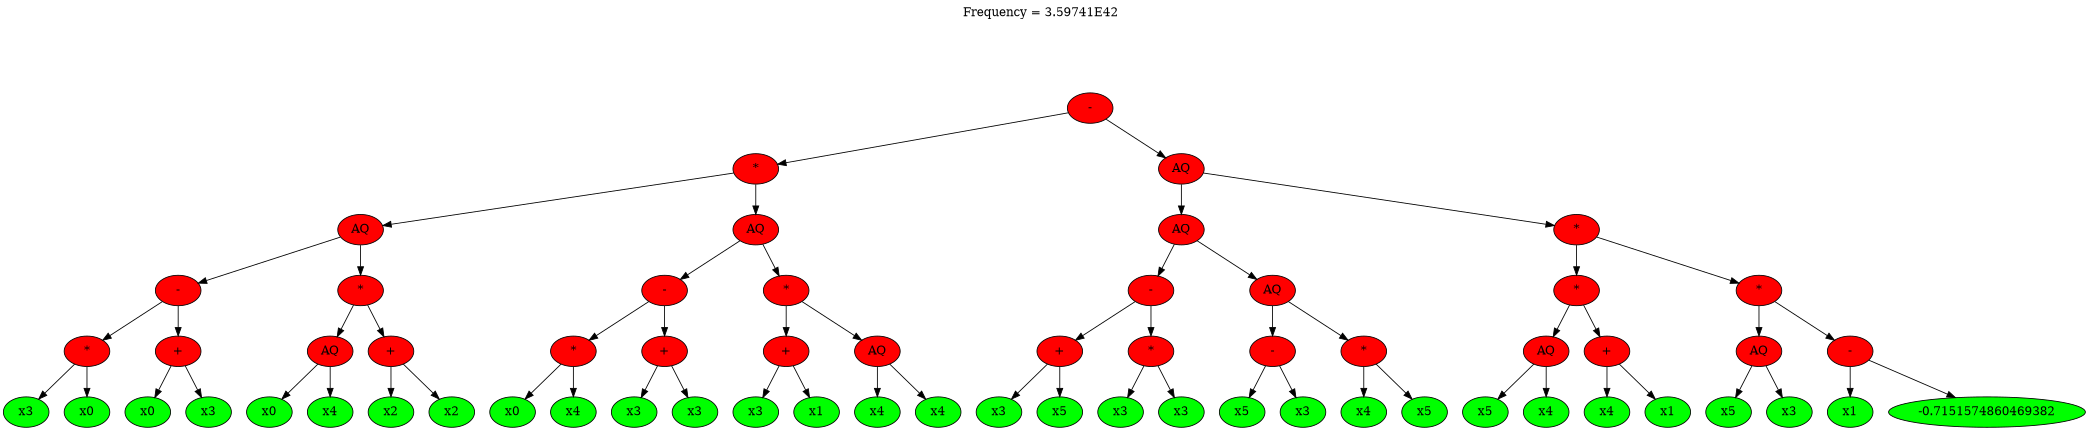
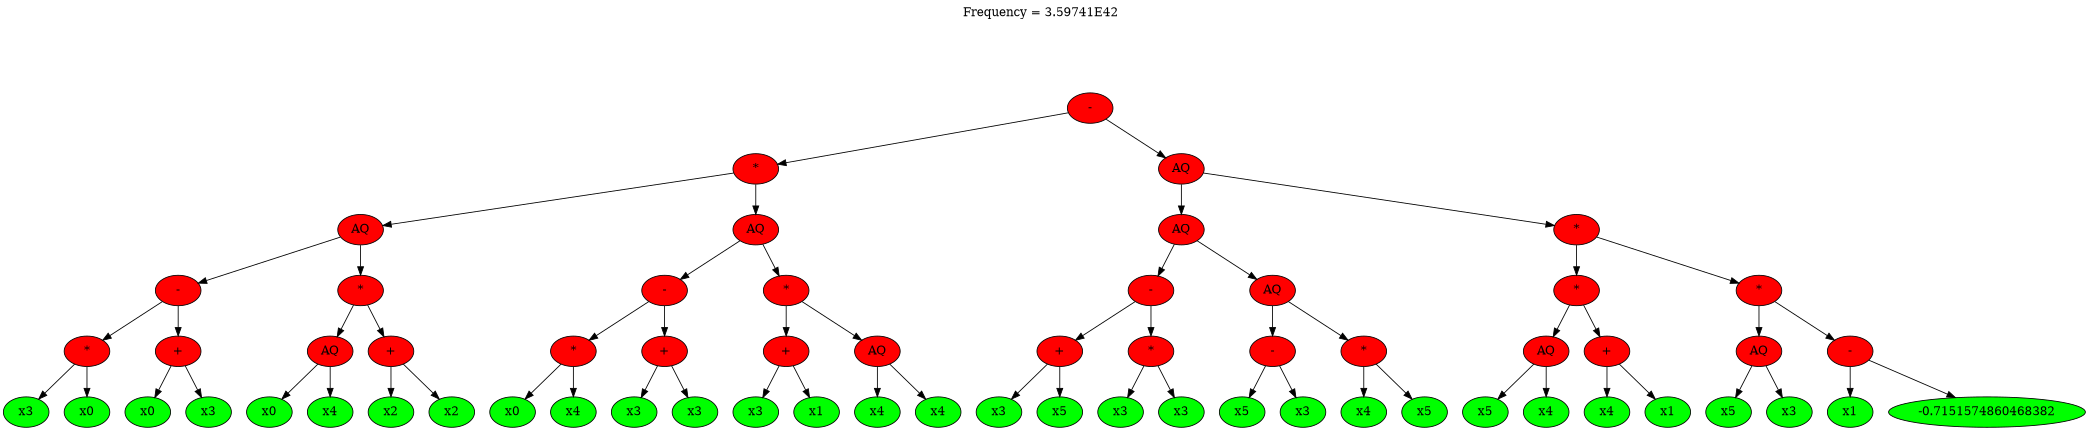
(1987, 412) -> (1987, 412)
